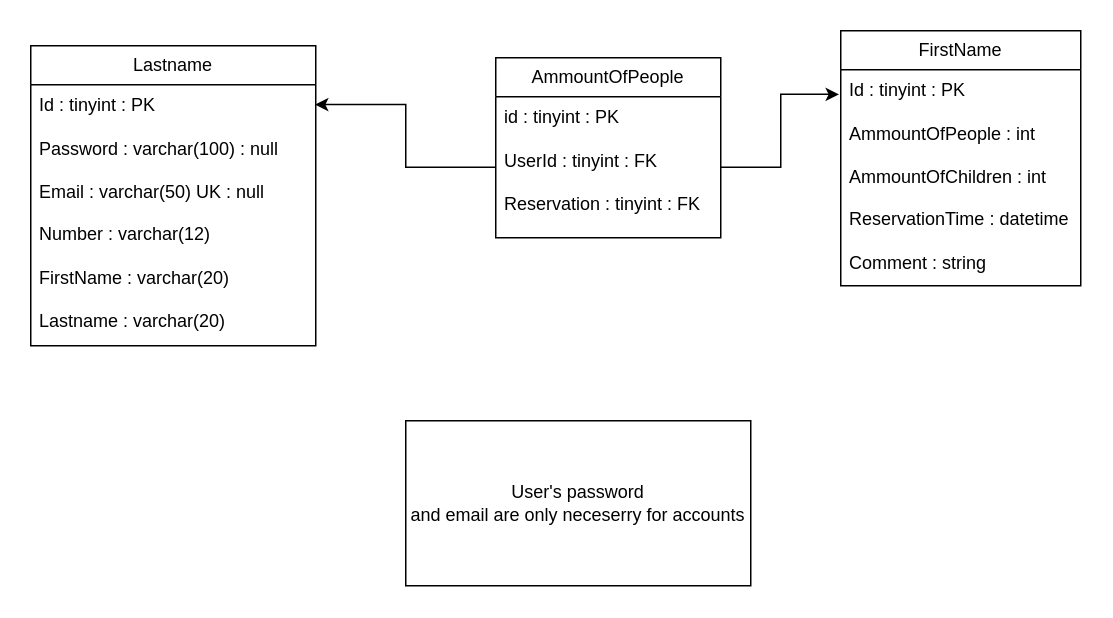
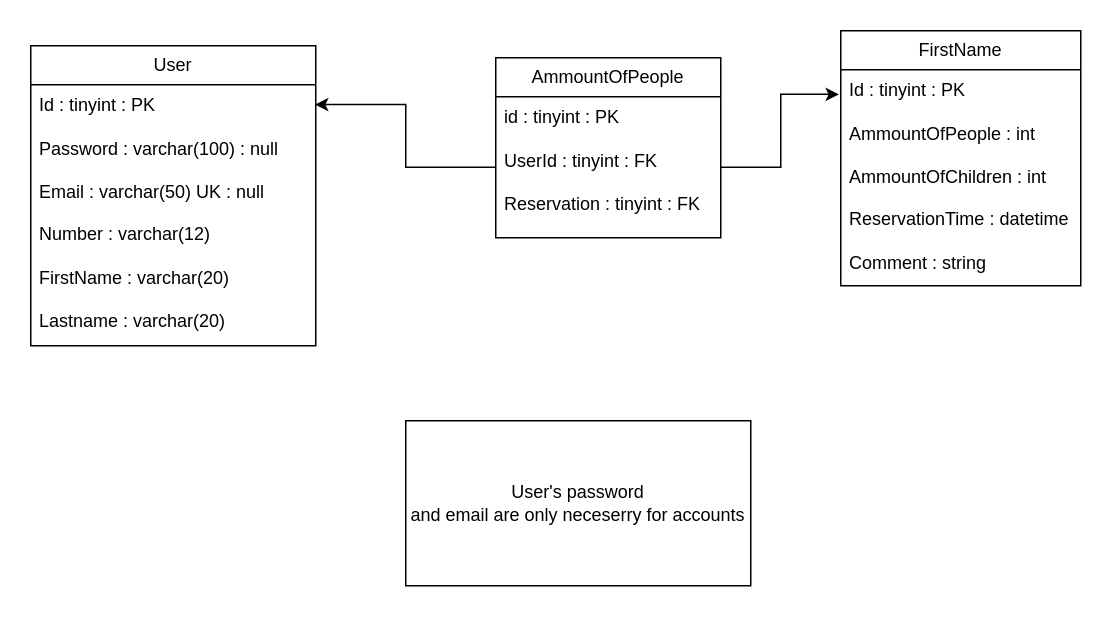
(173, 65) -> (173, 65)
